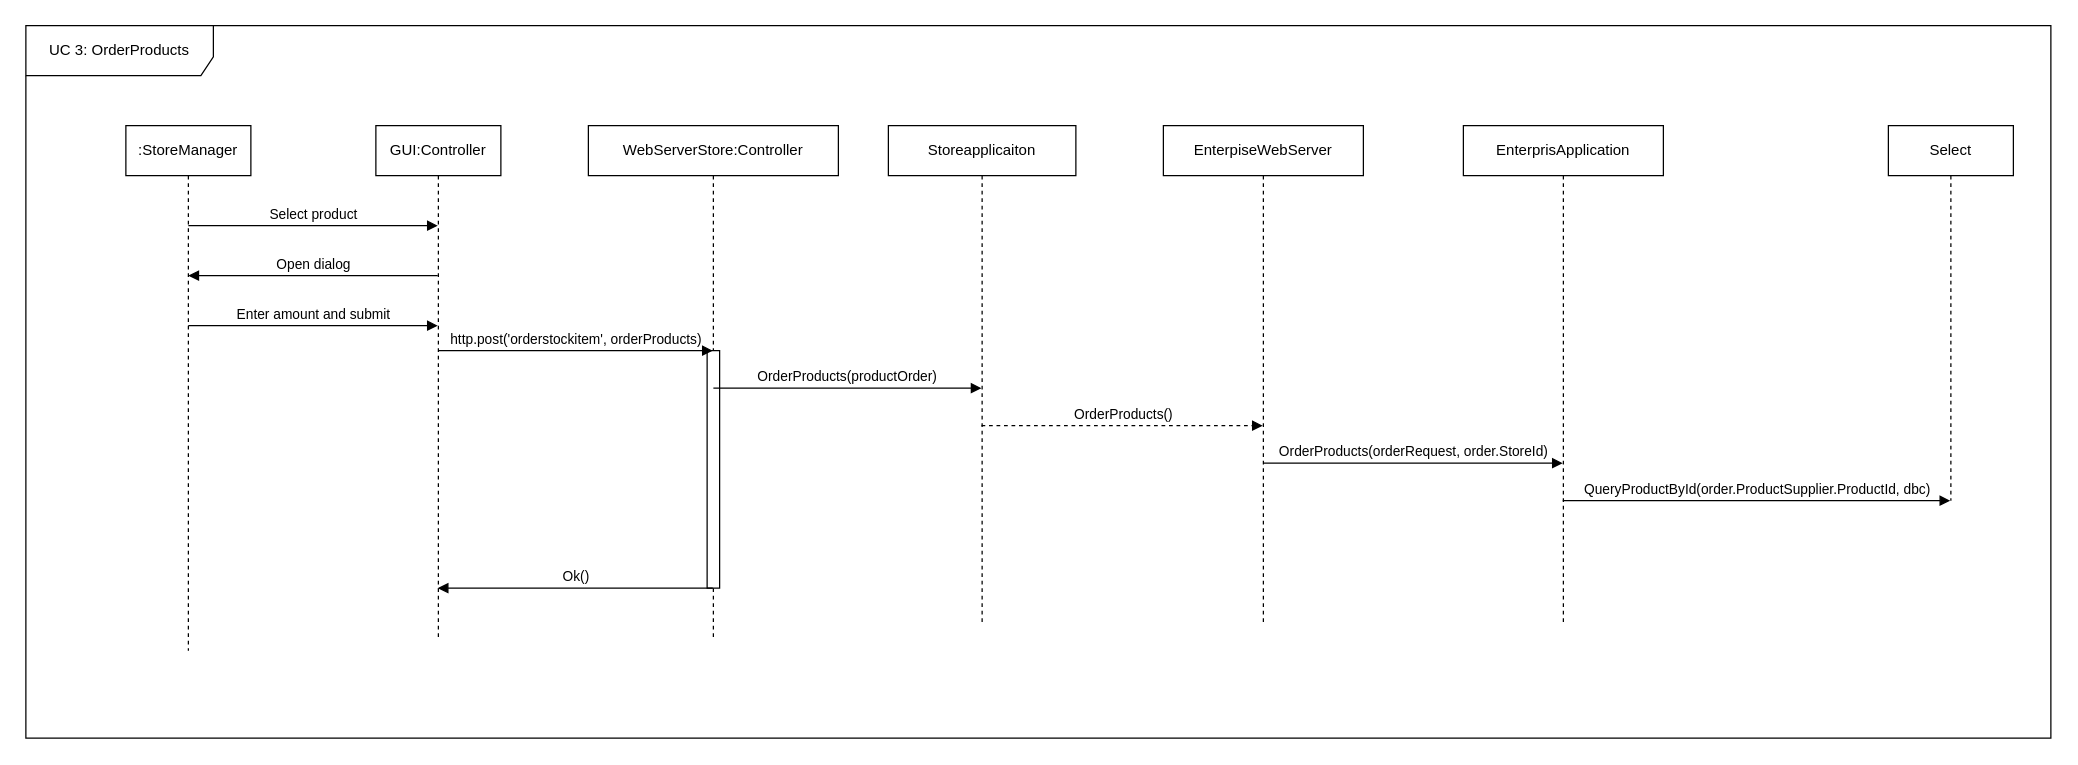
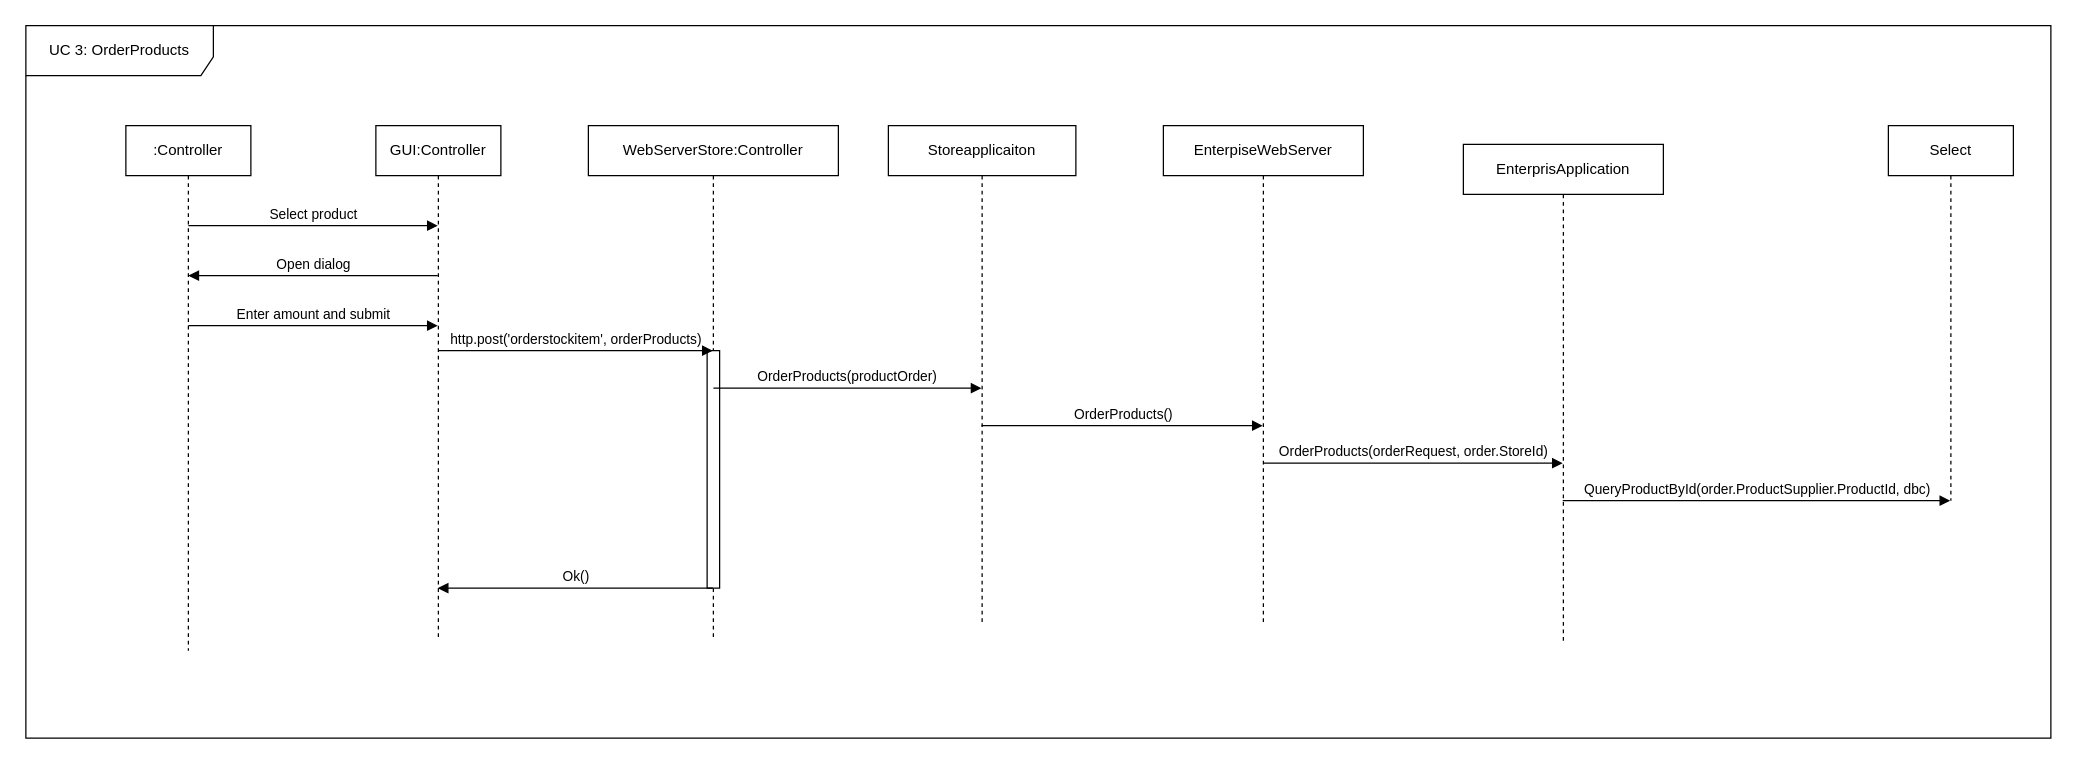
(188, 151) -> (188, 151)
(1563, 376) -> (1563, 394)
(1118, 426) -> (1118, 426)
